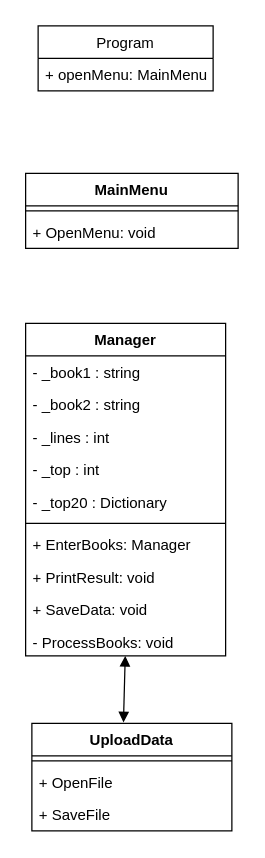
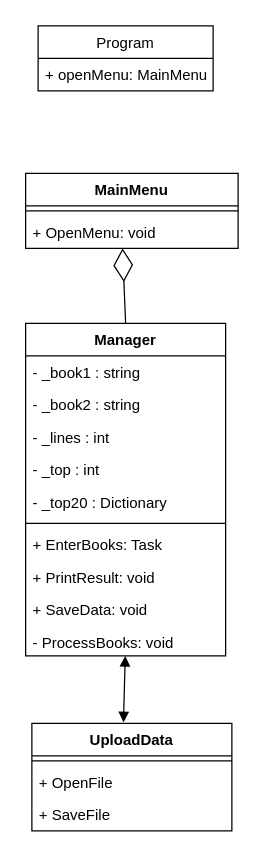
none -> (125, 302)
(115, 545) -> (102, 545)
